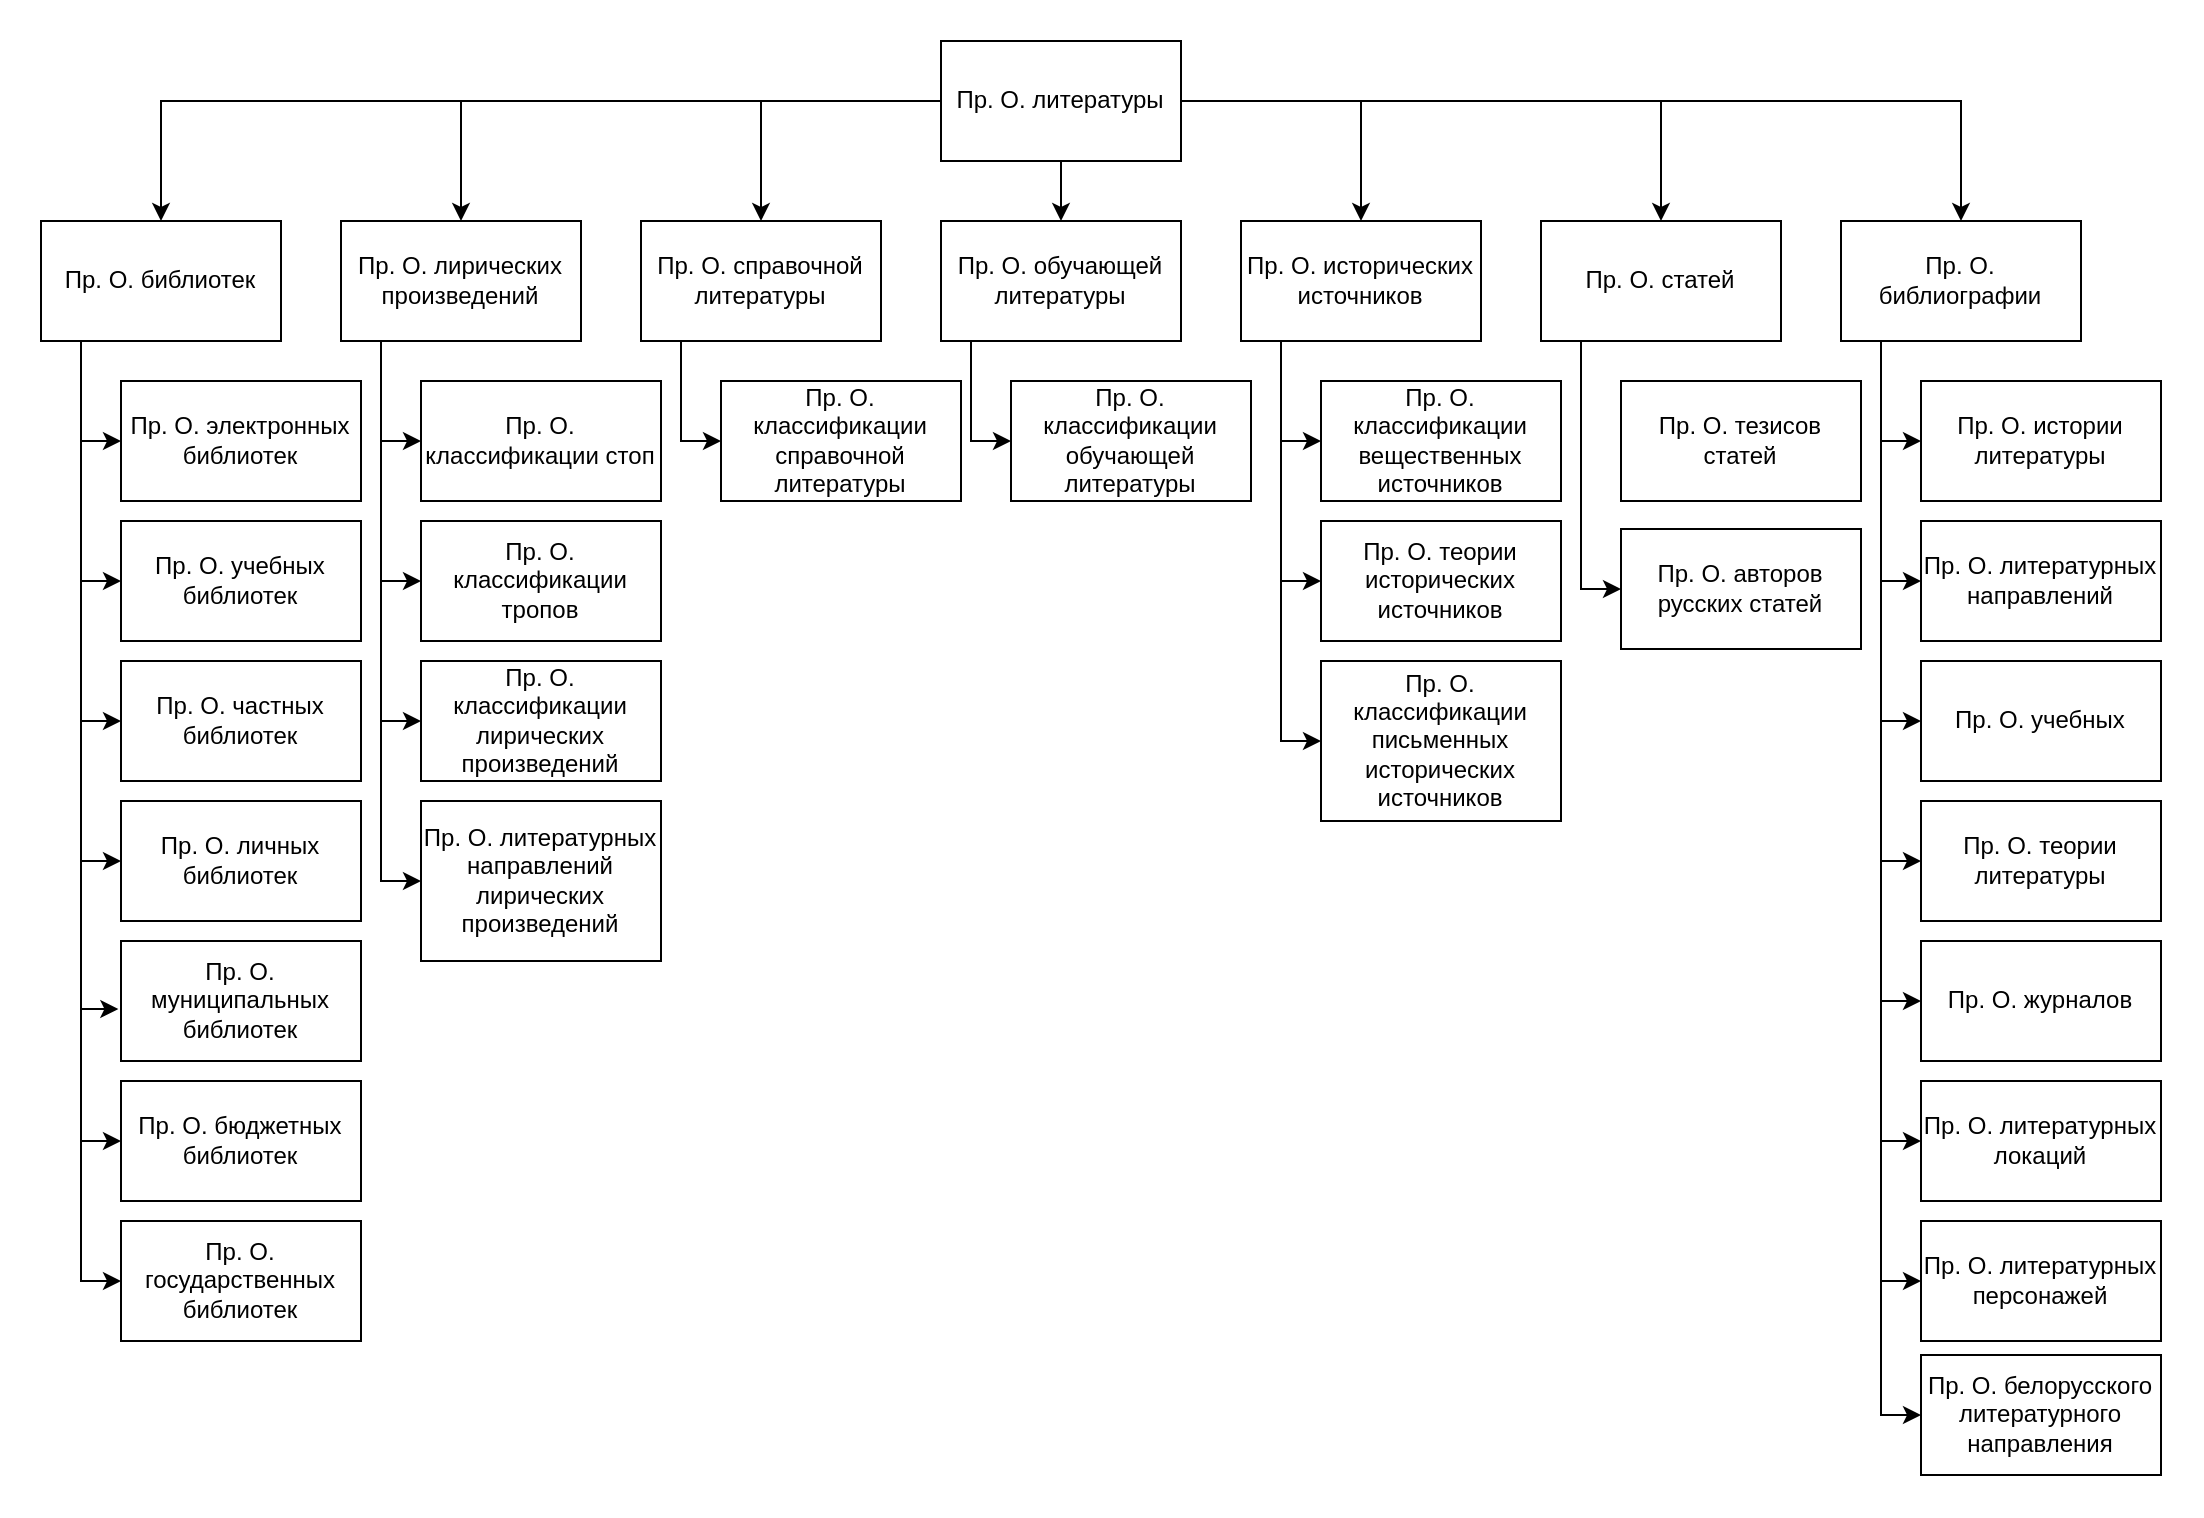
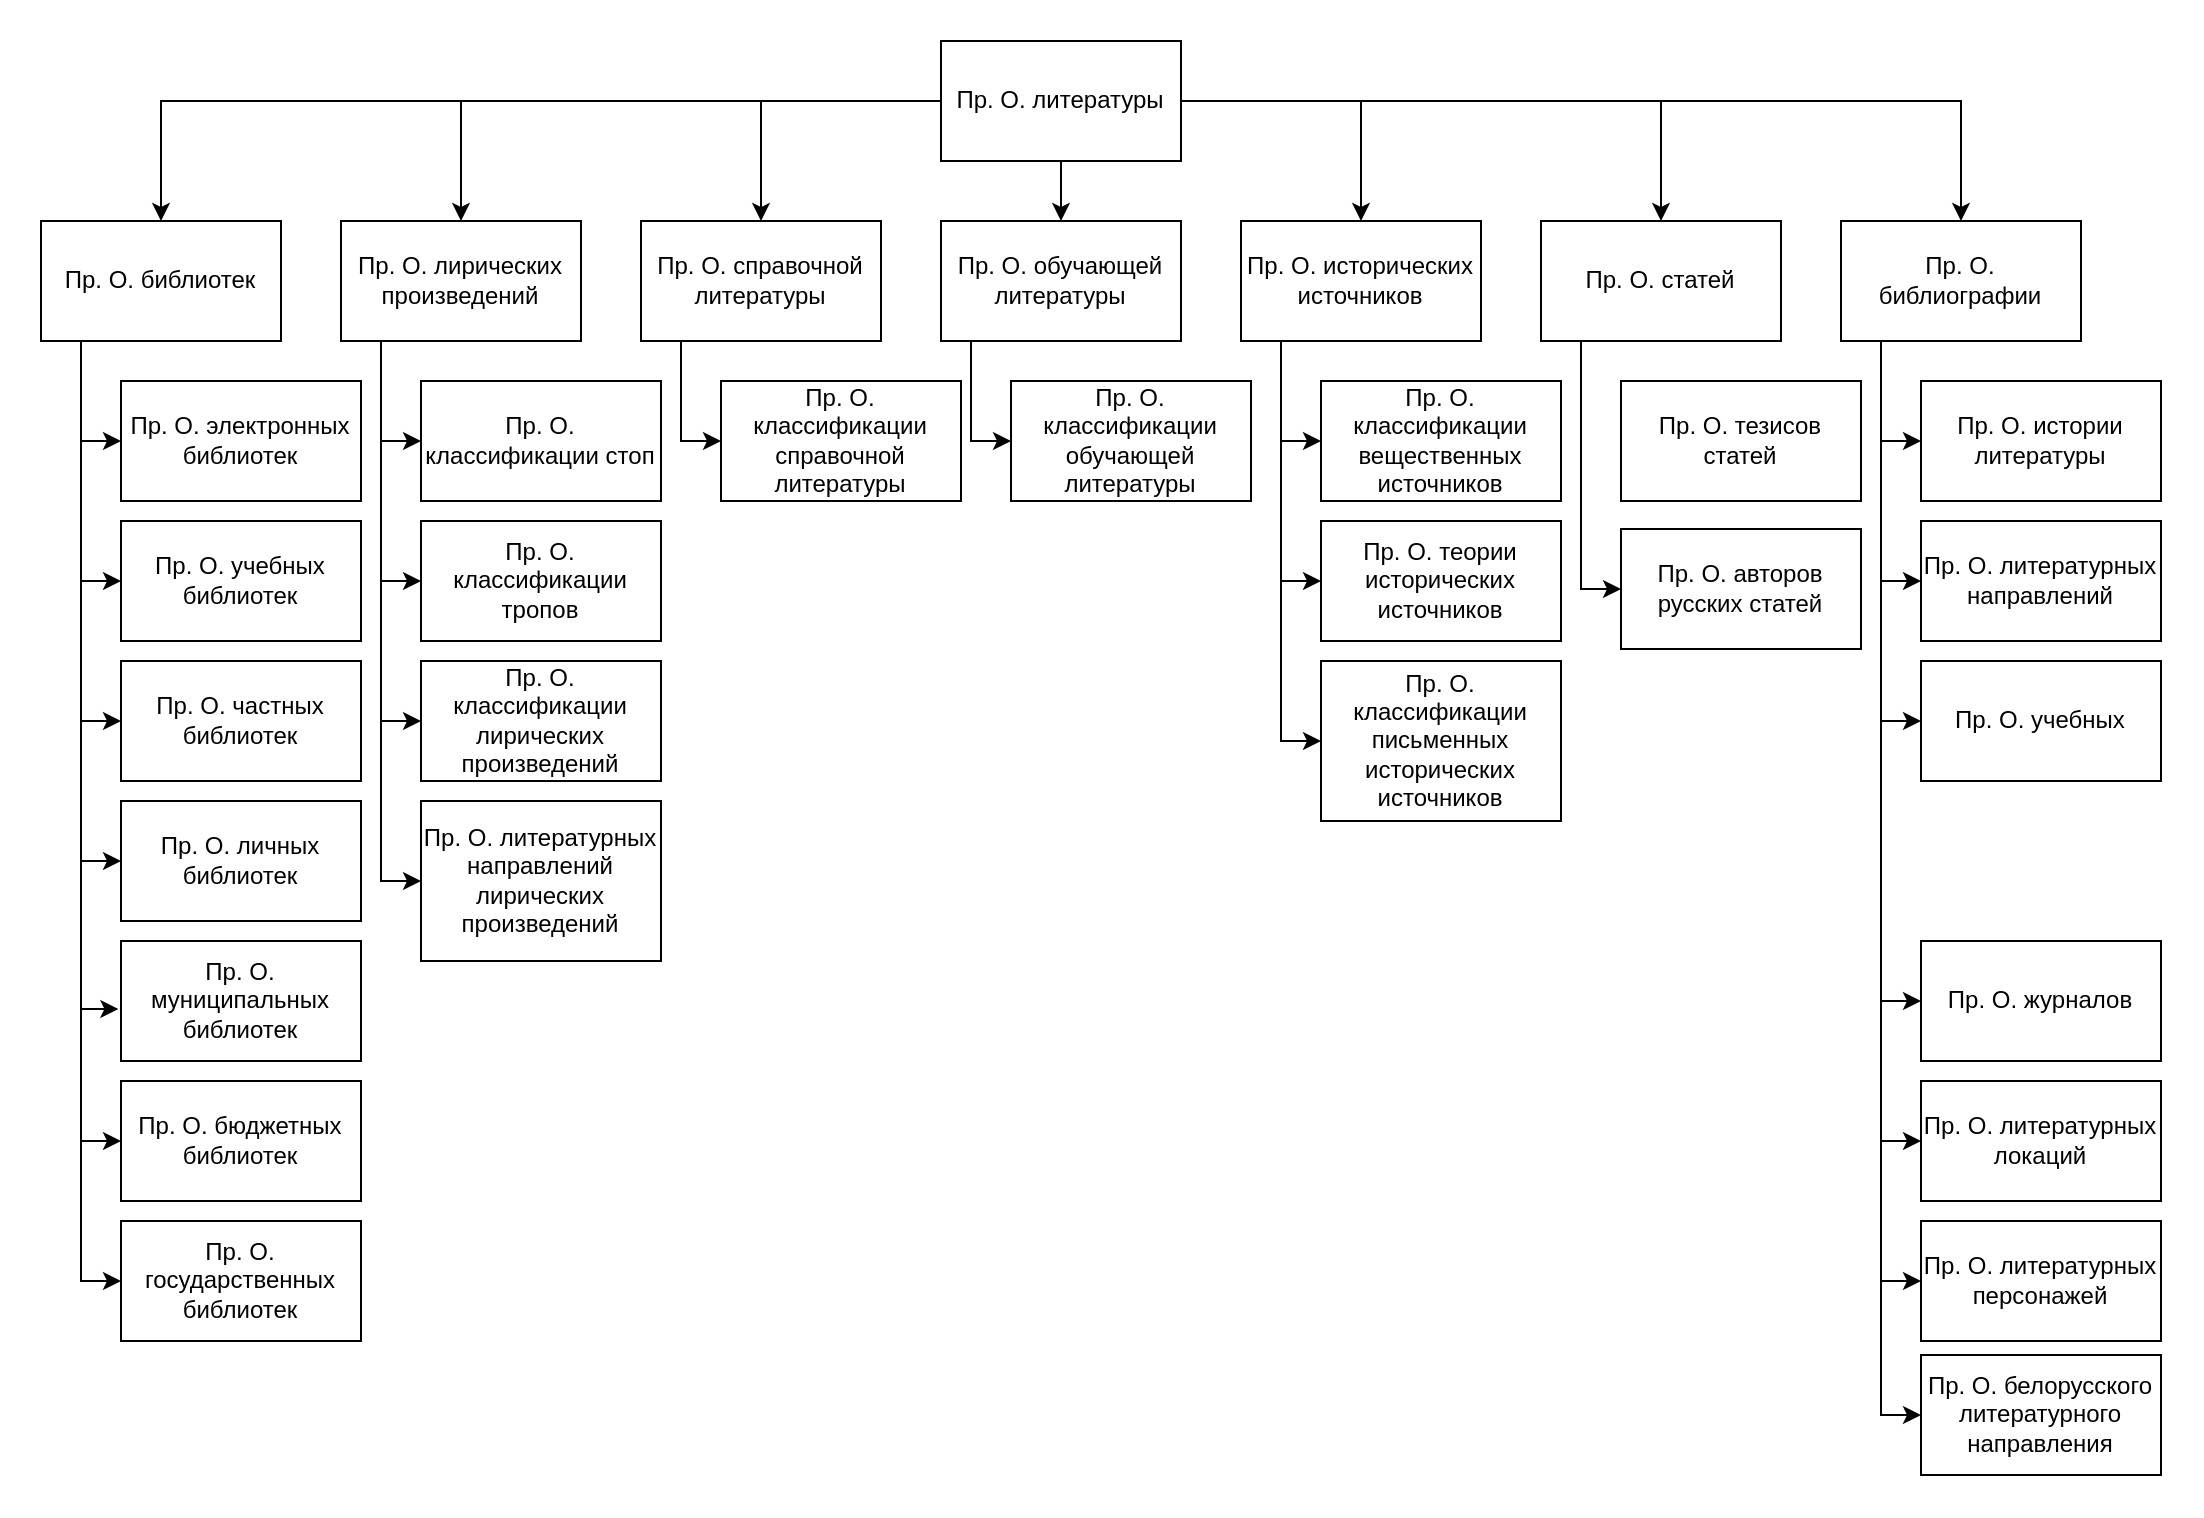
(1896, 861) -> none
(2041, 861) -> none
